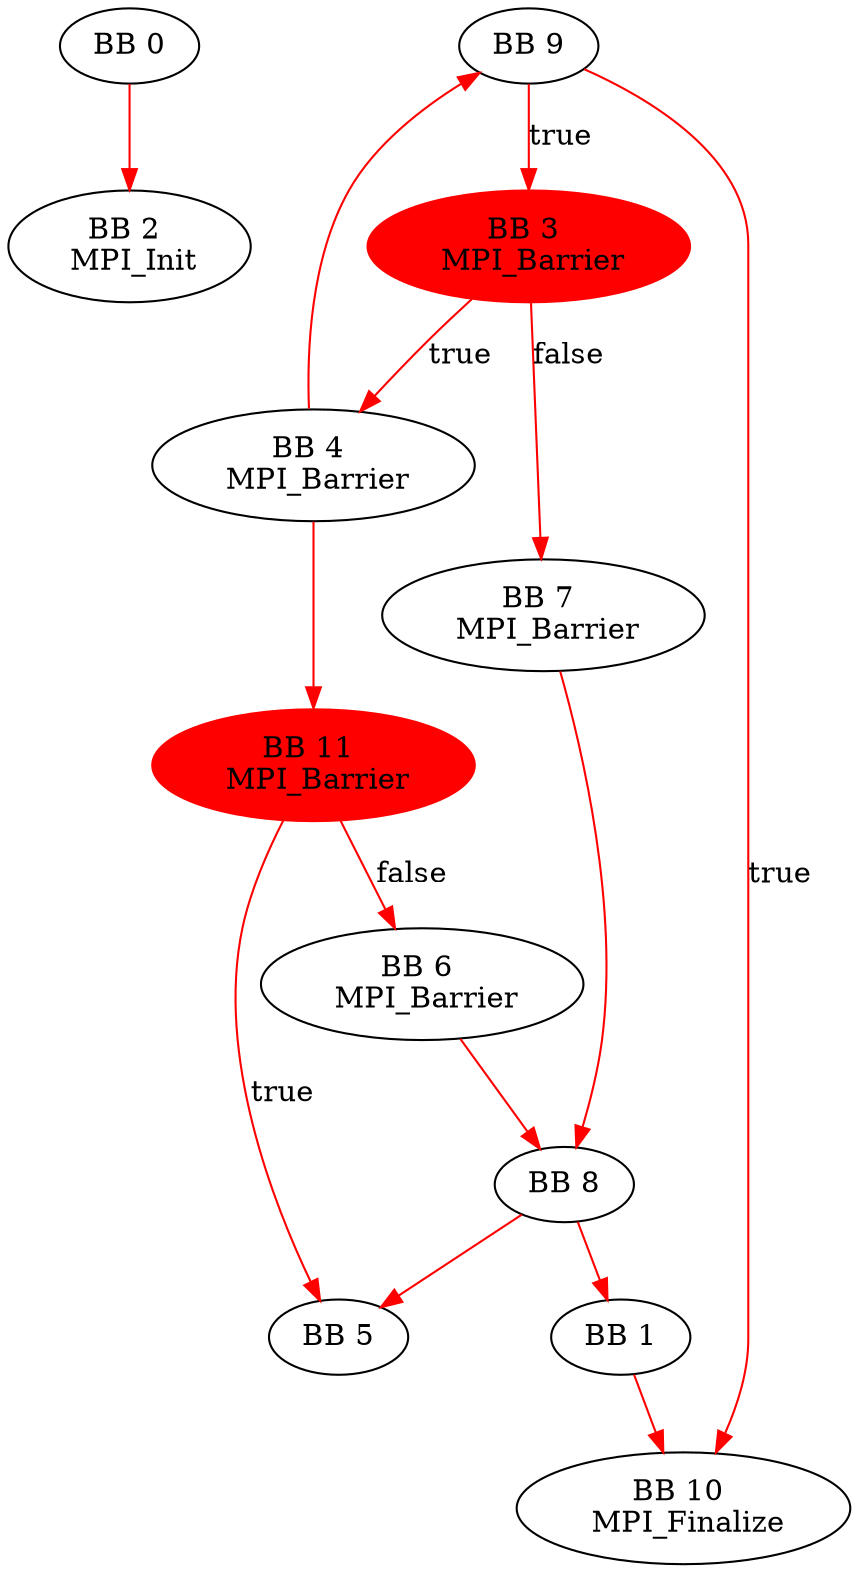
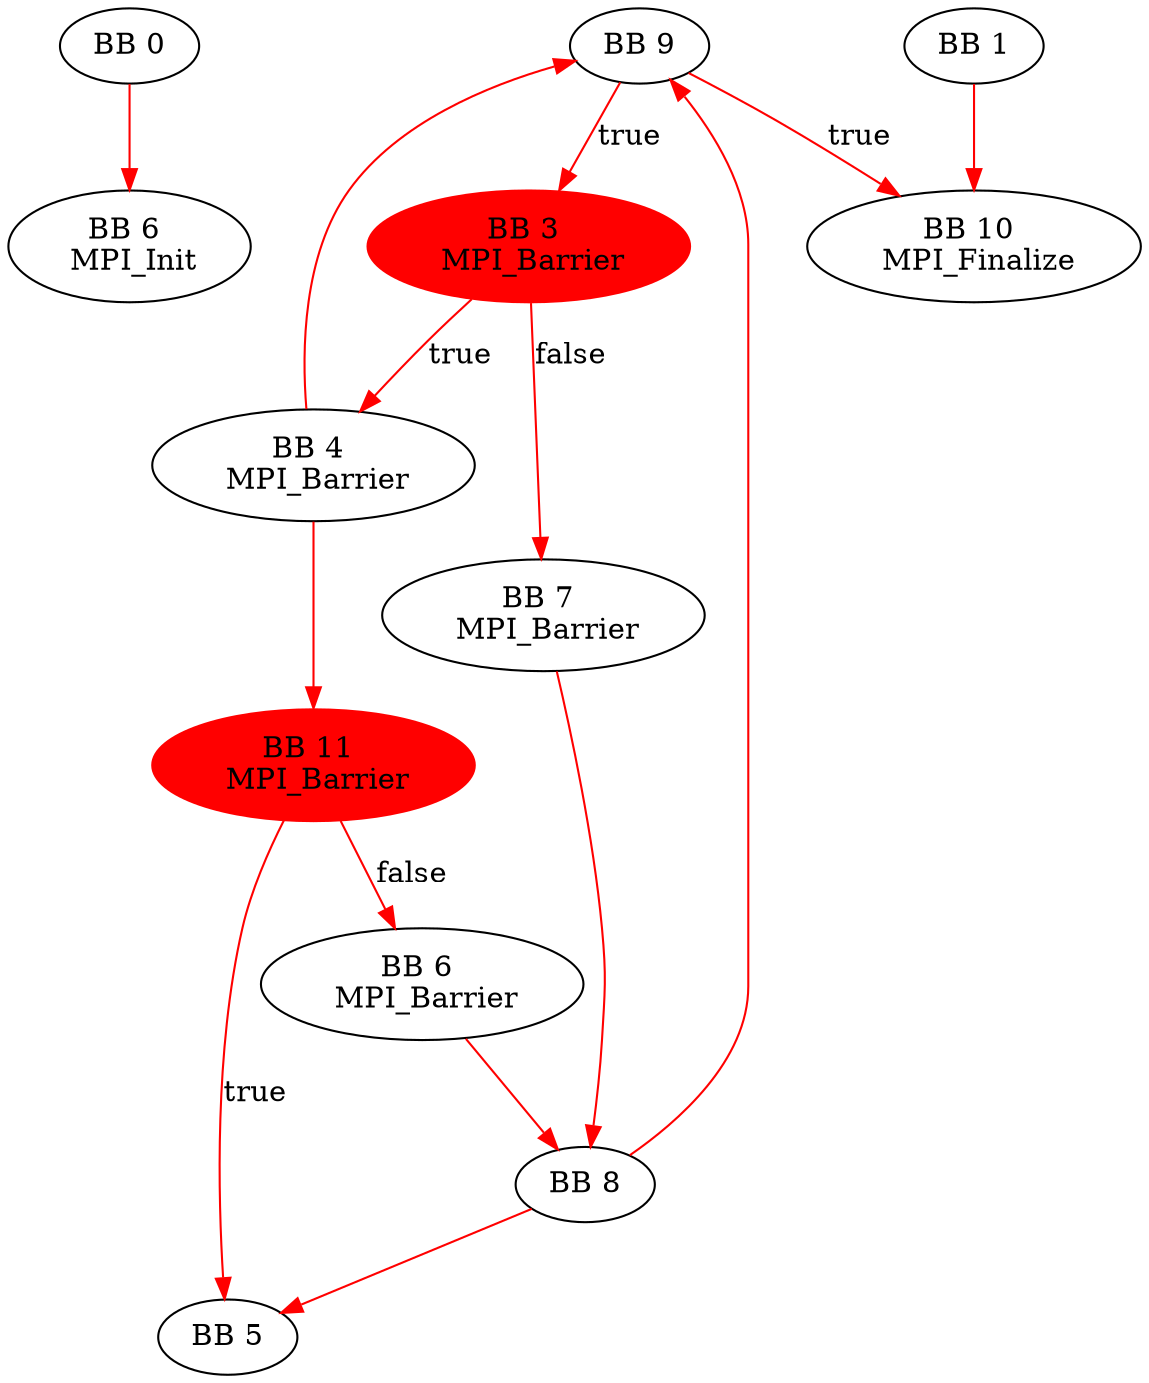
(130, 246) -> (130, 246)
(589, 1251) -> (748, 641)
